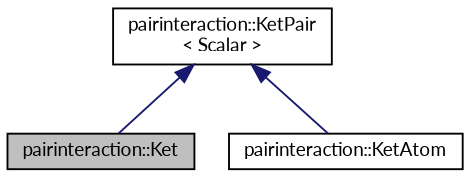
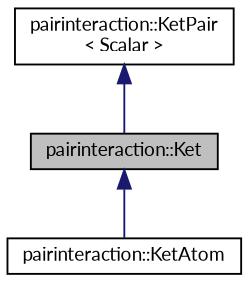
(297, 105) -> (124, 214)
